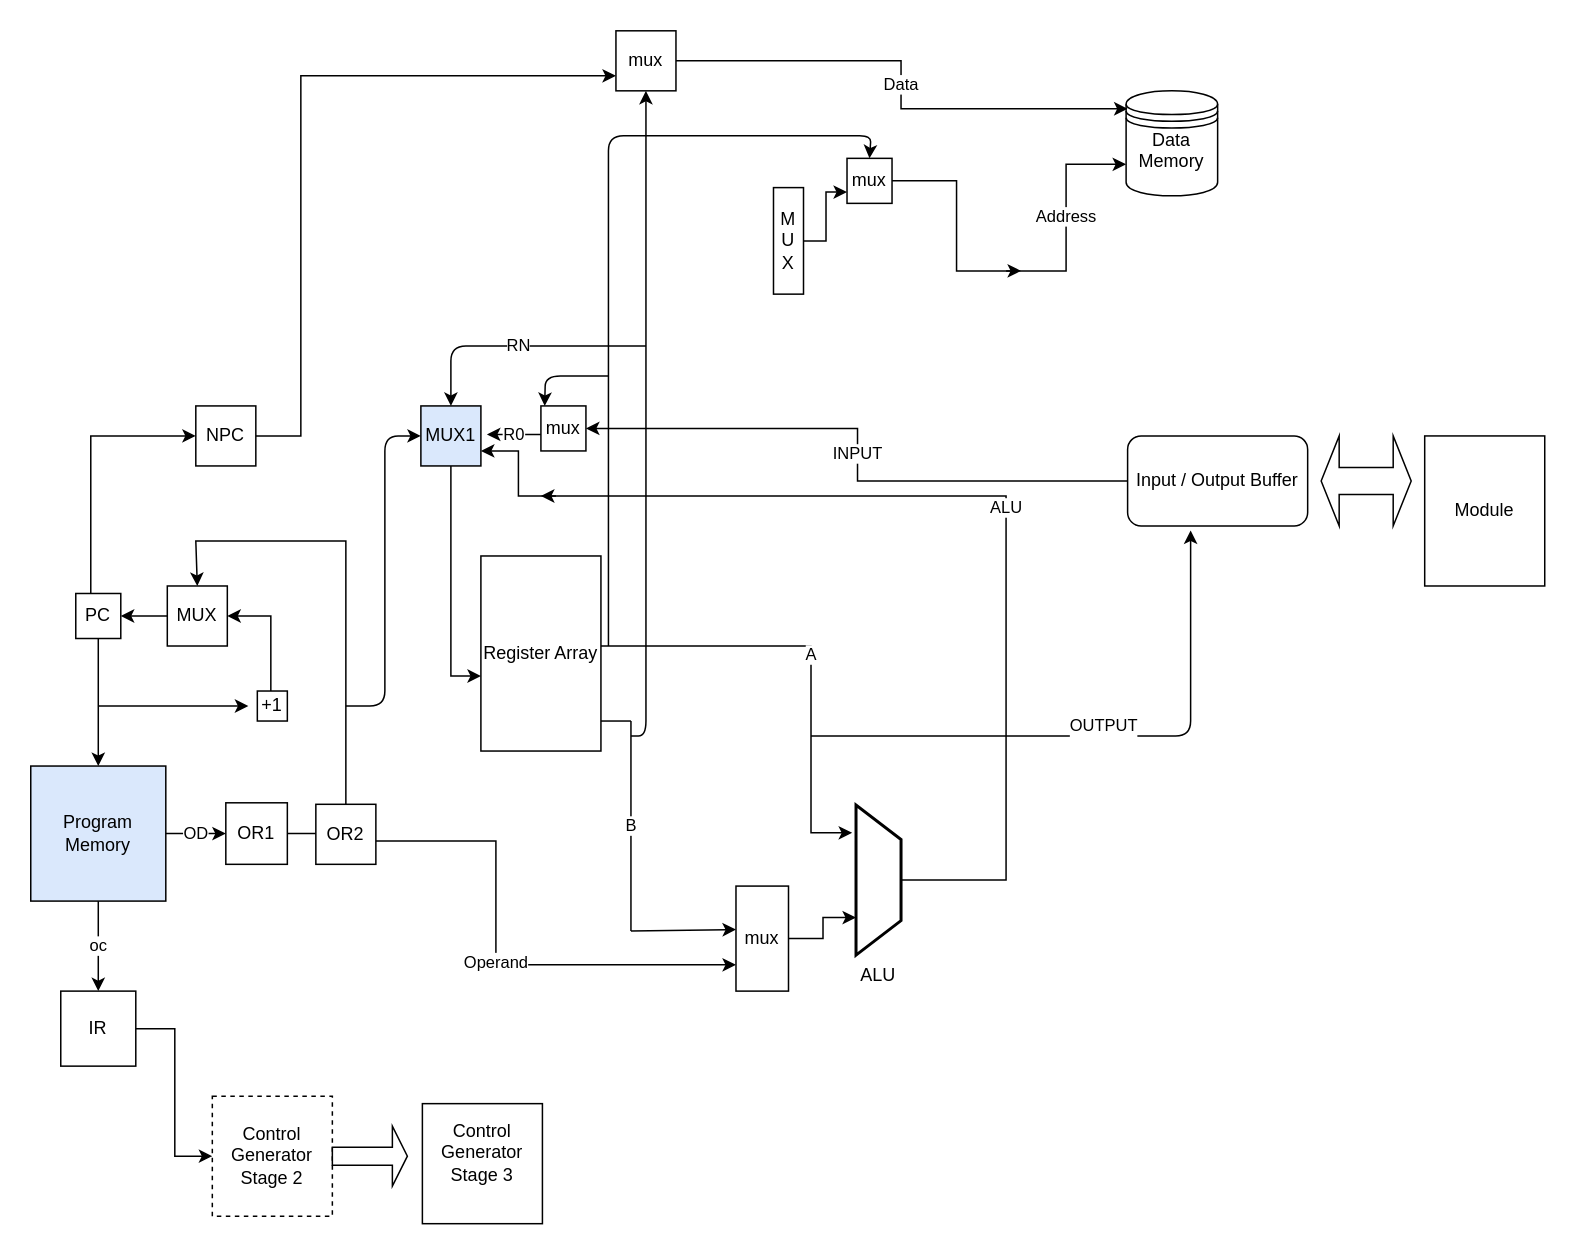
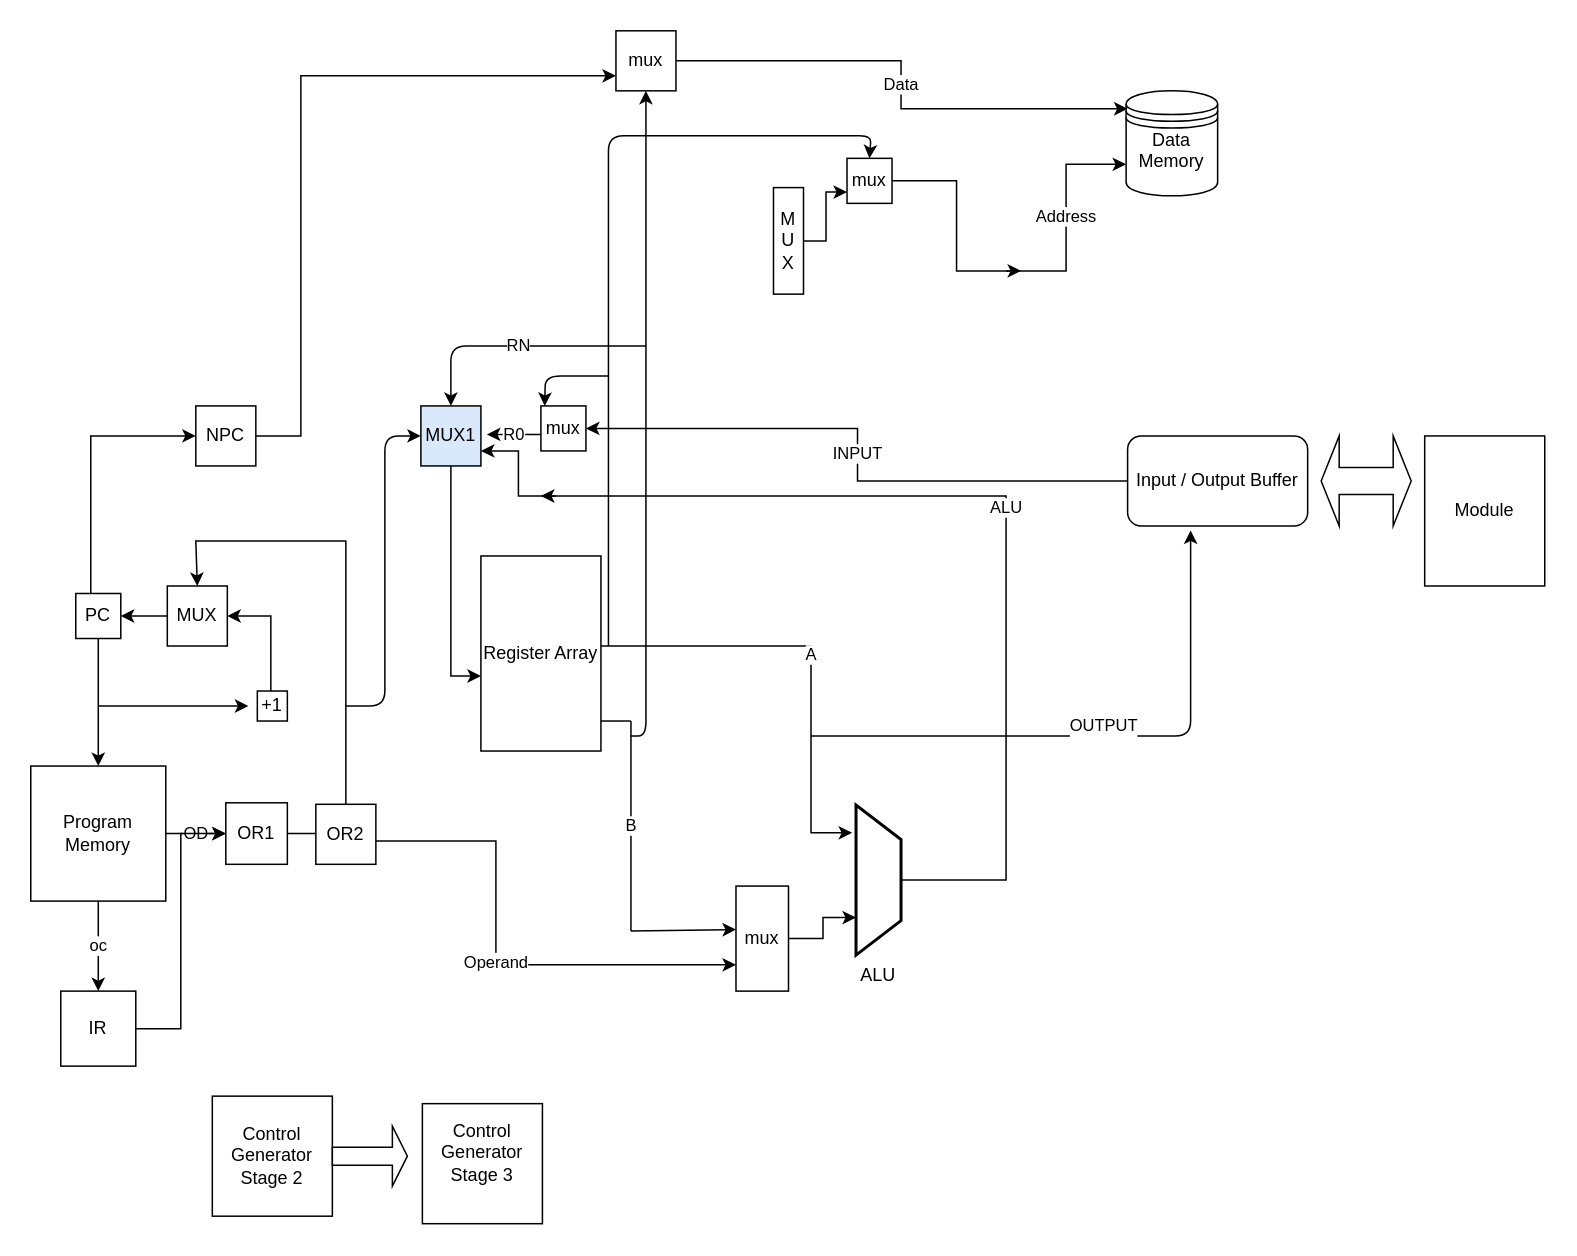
(98, 833) -> (98, 833)
(175, 1104) -> (181, 937)
(272, 1156) -> (272, 1156)
